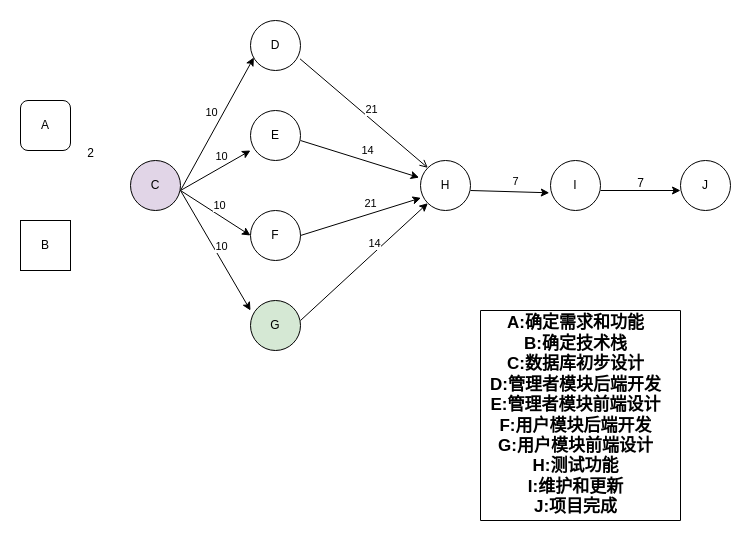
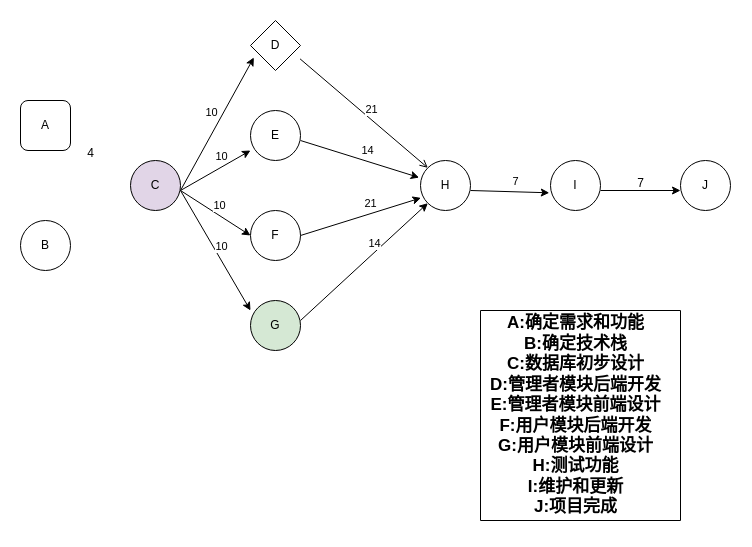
(276, 46) -> (276, 46)
(91, 154) -> (91, 154)
(46, 246) -> (46, 246)
